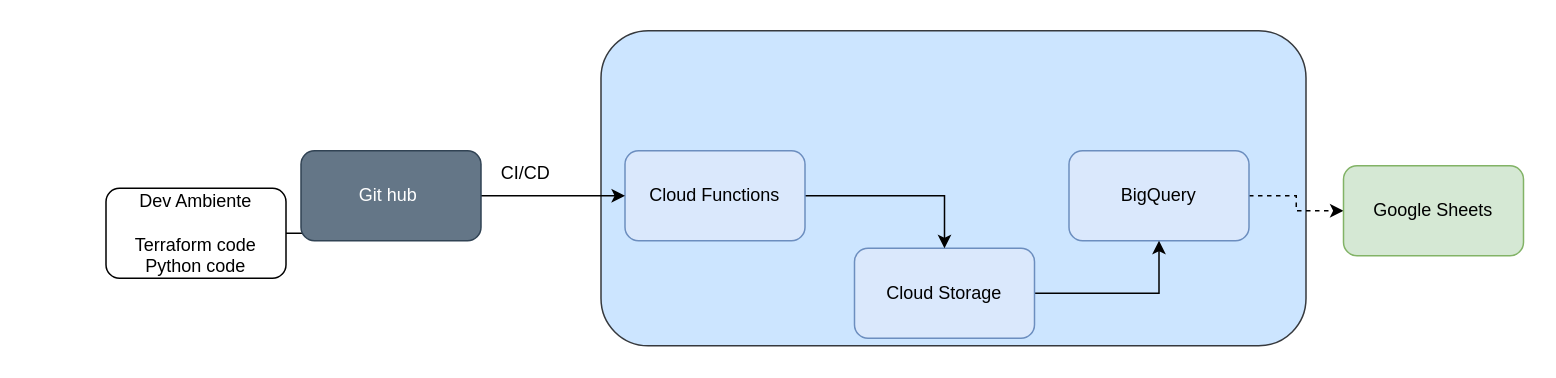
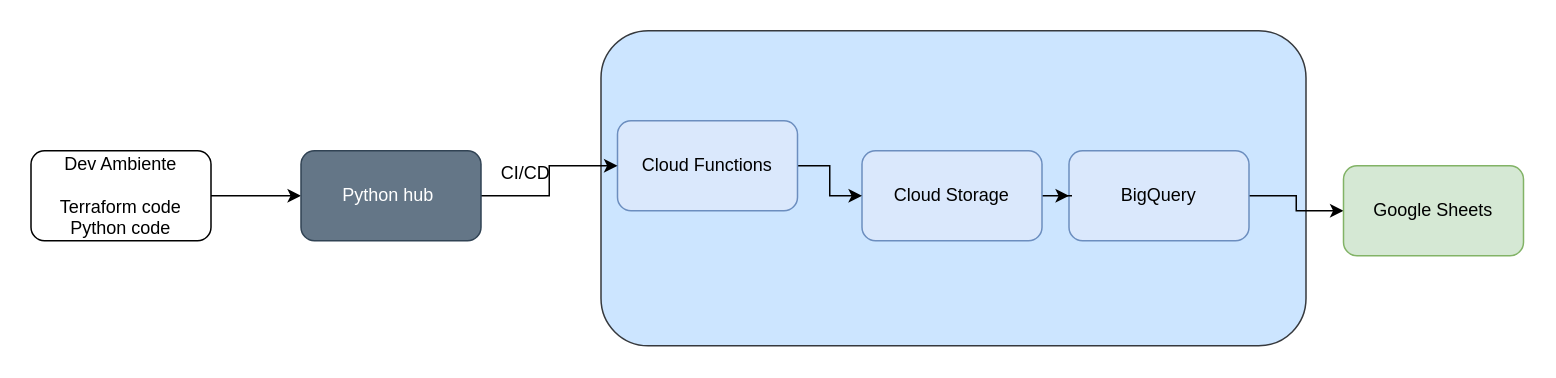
(391, 196) -> (391, 196)
(715, 196) -> (707, 166)
(1296, 200) -> (1296, 200)
(196, 233) -> (121, 196)
(944, 293) -> (952, 196)
